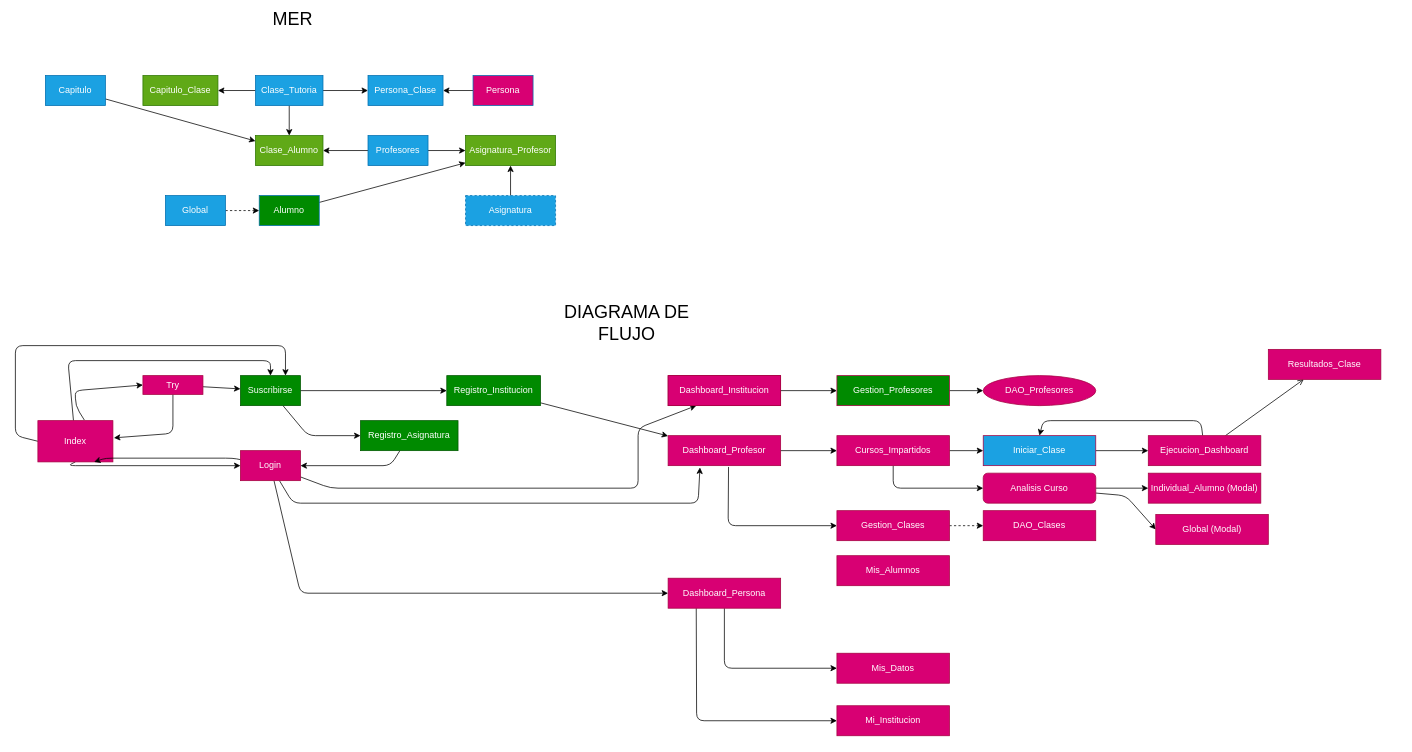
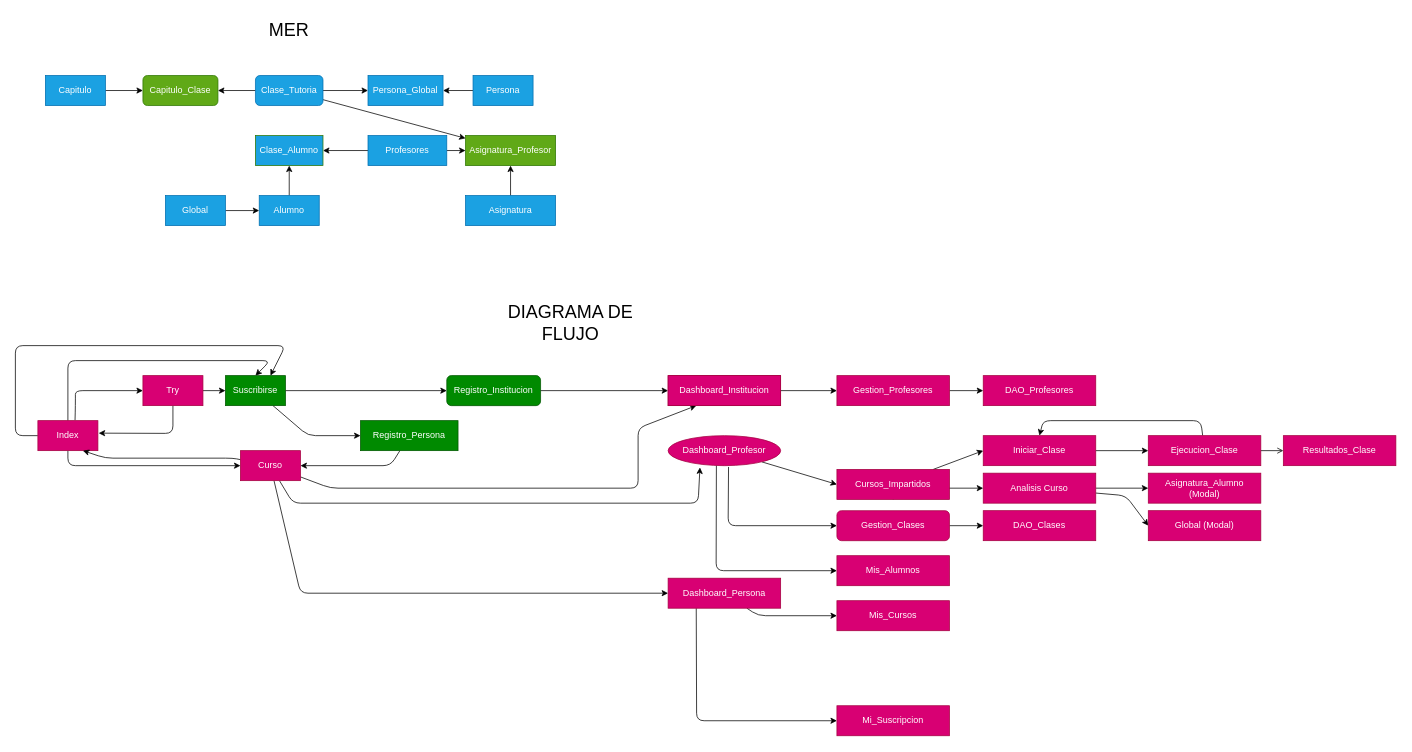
(293, 19) -> (289, 30)
(180, 90) -> (180, 90)
(289, 90) -> (289, 90)
(405, 90) -> (405, 90)
(503, 90) -> (503, 90)
(289, 117) -> (392, 118)
(178, 119) -> (122, 90)
(289, 150) -> (289, 150)
(398, 150) -> (407, 150)
(390, 183) -> (289, 183)
(240, 210) -> (240, 210)
(289, 210) -> (289, 210)
(510, 210) -> (510, 210)
(627, 323) -> (570, 323)
(1324, 364) -> (1339, 450)
(173, 385) -> (173, 390)
(270, 390) -> (255, 390)
(494, 390) -> (494, 390)
(893, 390) -> (893, 390)
(1039, 390) -> (1039, 390)
(602, 419) -> (602, 390)
(409, 435) -> (409, 435)
(75, 441) -> (68, 435)
(724, 450) -> (724, 450)
(893, 450) -> (893, 484)
(1039, 450) -> (1039, 450)
(1204, 450) -> (1204, 450)
(270, 465) -> (270, 465)
(1039, 488) -> (1039, 488)
(1204, 488) -> (1204, 488)
(893, 525) -> (893, 525)
(964, 525) -> (964, 525)
(1212, 529) -> (1204, 525)
none -> (772, 570)
none -> (791, 615)
none -> (893, 615)
(751, 668) -> none
(893, 668) -> none
(893, 720) -> (893, 720)
